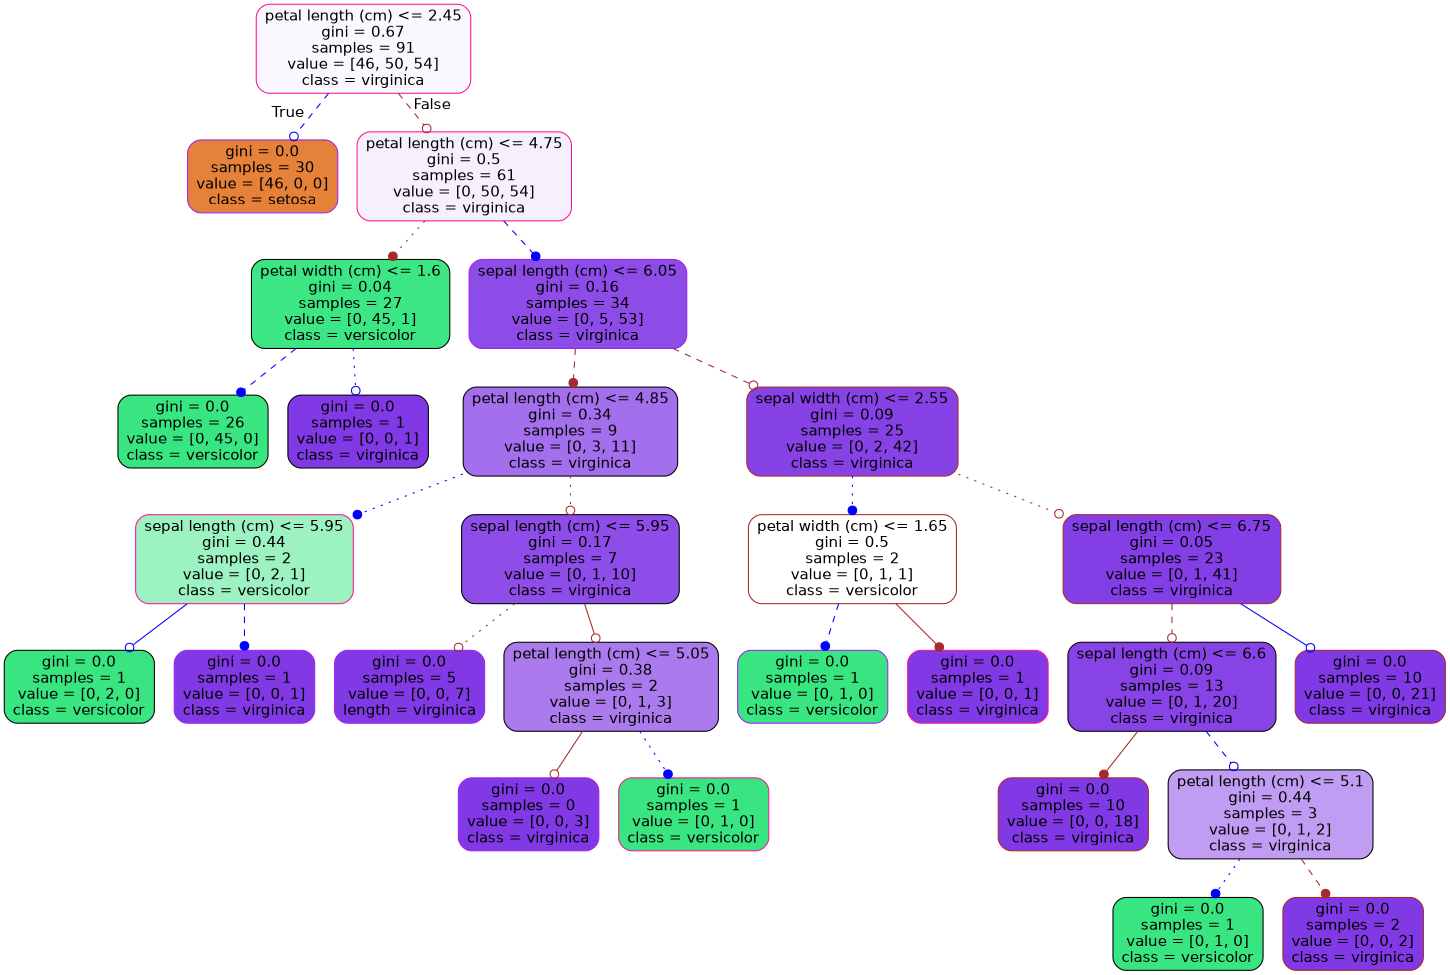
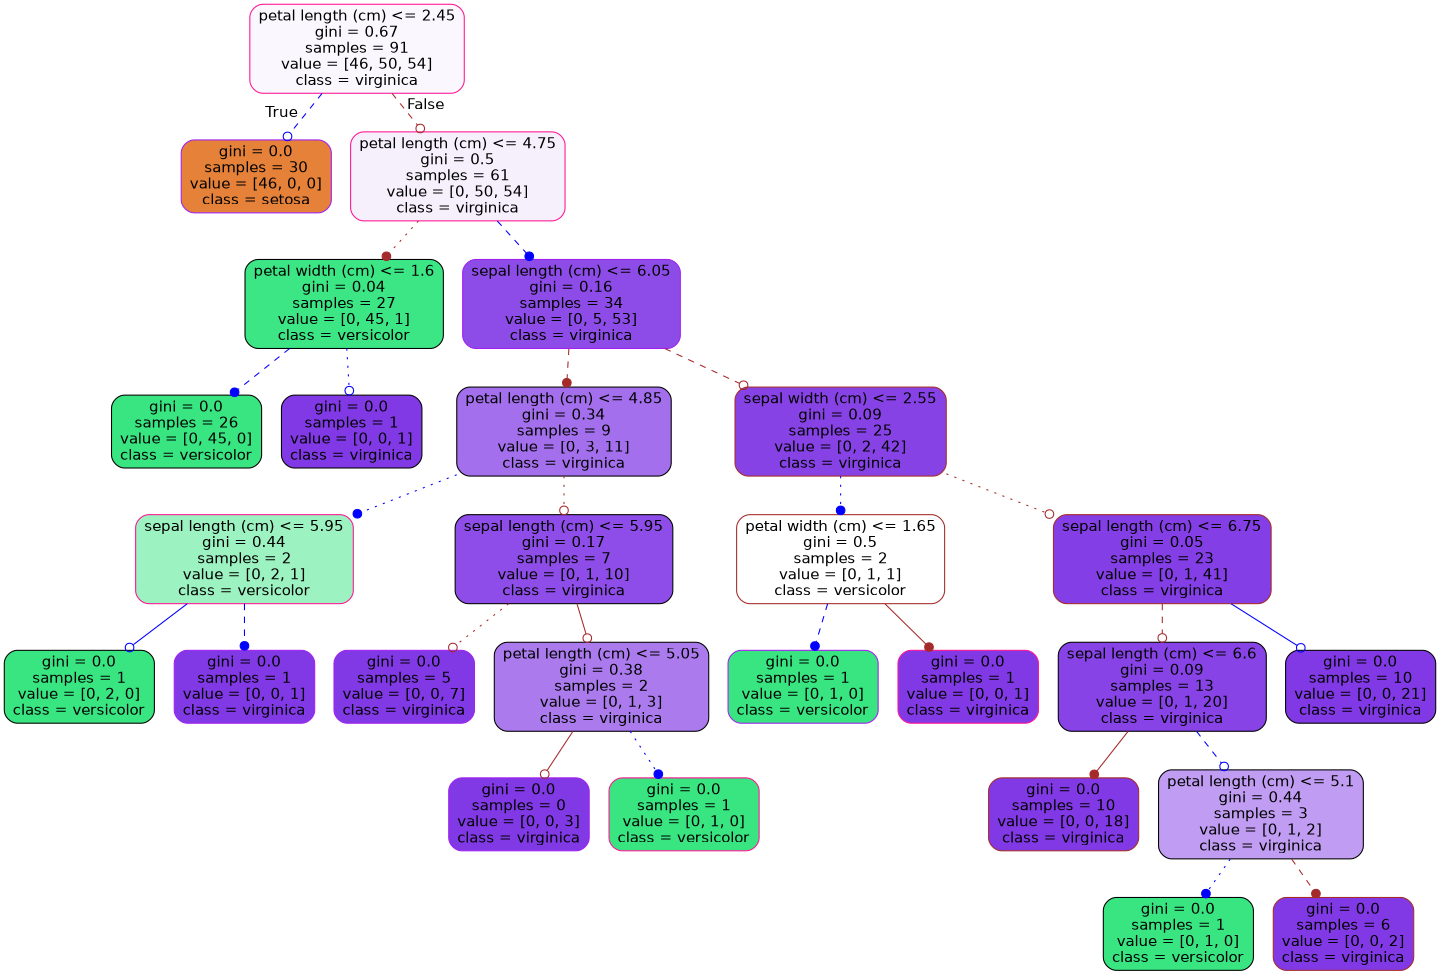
(410, 687) -> (404, 687)
(1370, 687) -> (1361, 687)
(1353, 934) -> (1343, 934)
